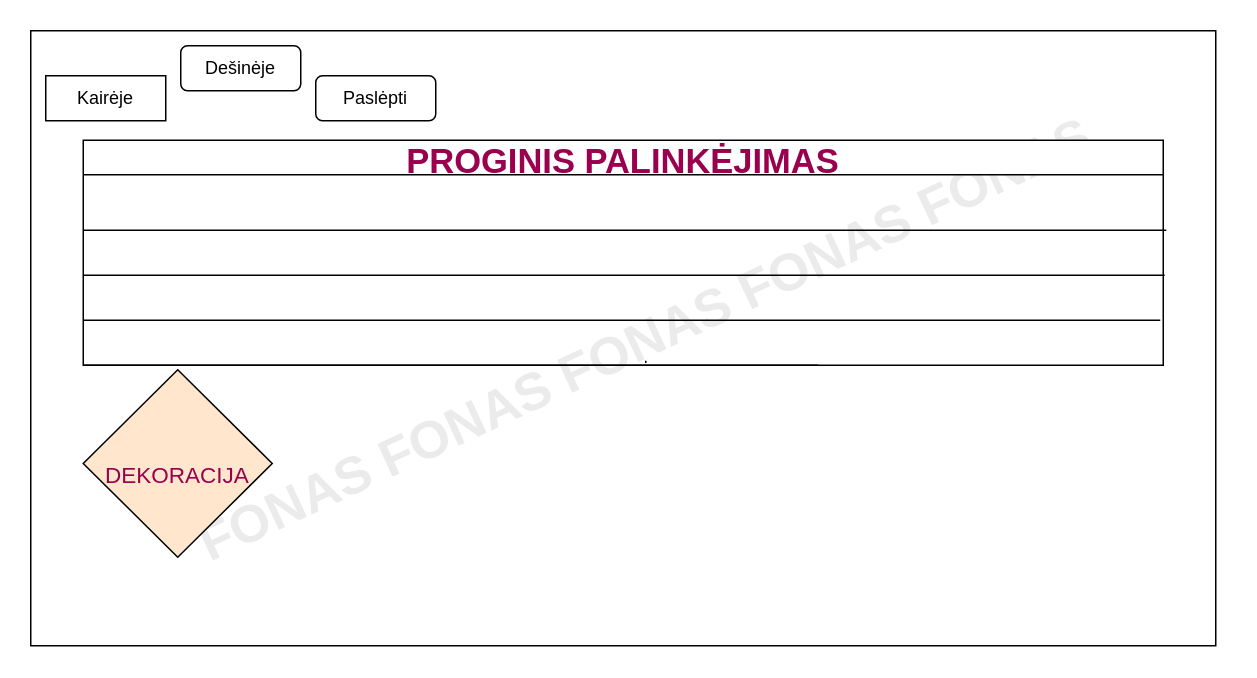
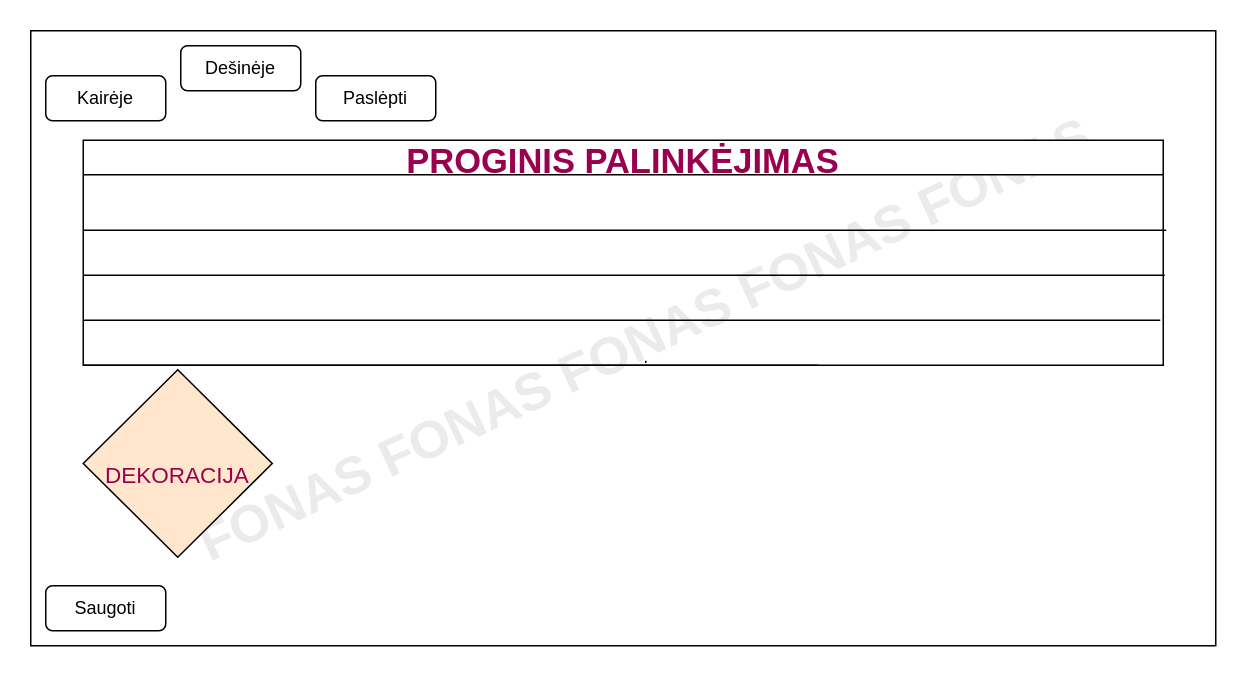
(106, 98) -> (106, 98)
none -> (106, 608)
